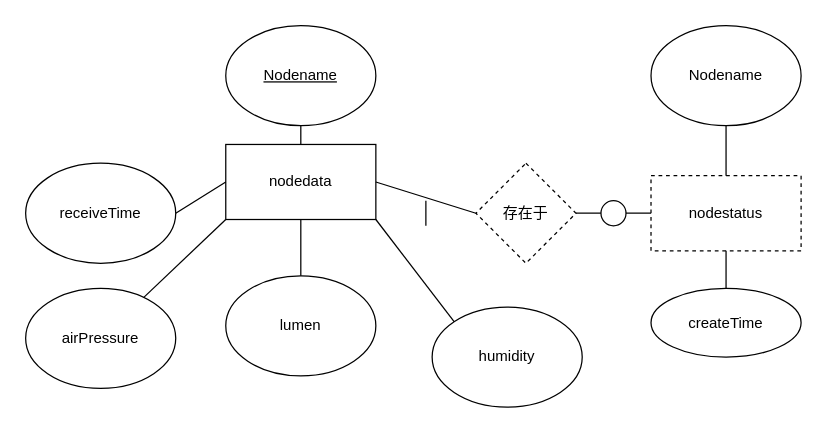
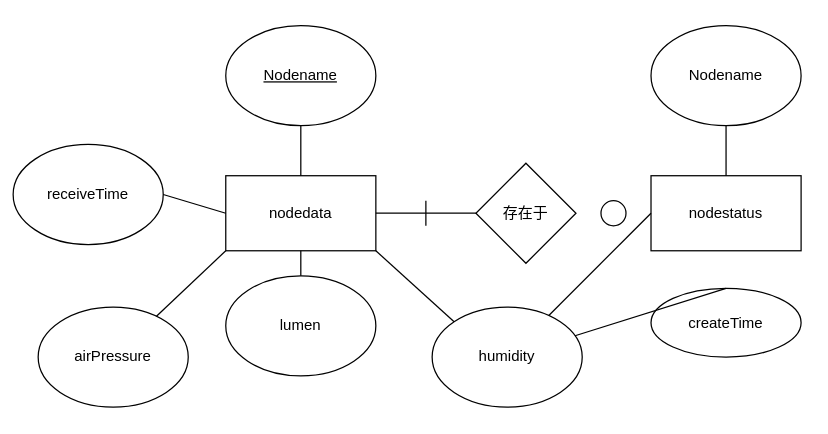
(301, 182) -> (301, 213)
(101, 213) -> (88, 194)
(526, 213) -> (526, 213)
(638, 213) -> (600, 264)
(726, 213) -> (726, 213)
(726, 270) -> (650, 312)
(101, 338) -> (113, 357)
